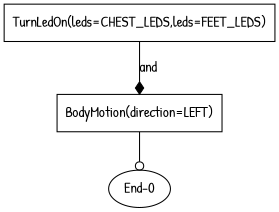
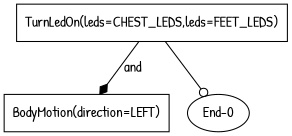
(140, 147) -> (183, 65)
